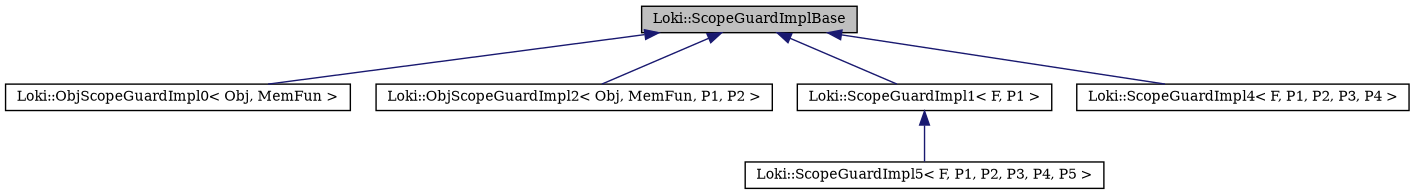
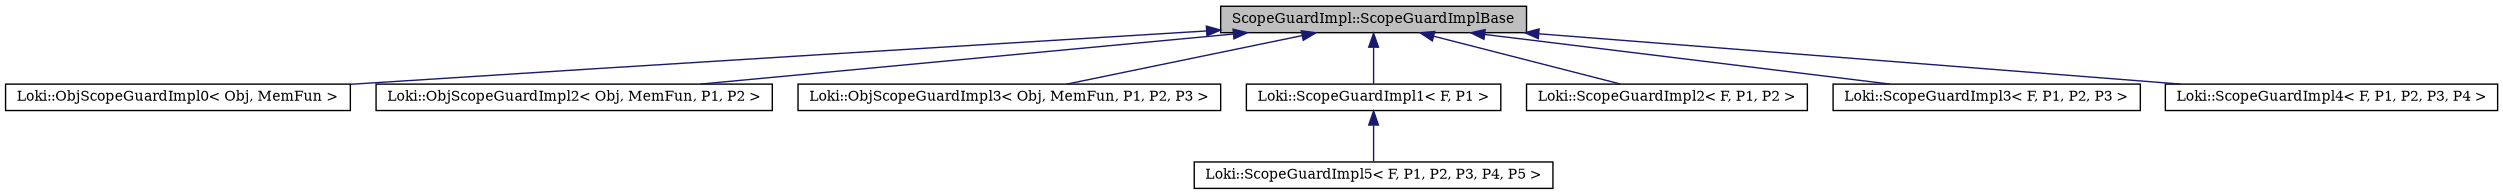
(749, 19) -> (1374, 19)
none -> (1009, 97)
none -> (1667, 97)
none -> (1987, 97)
